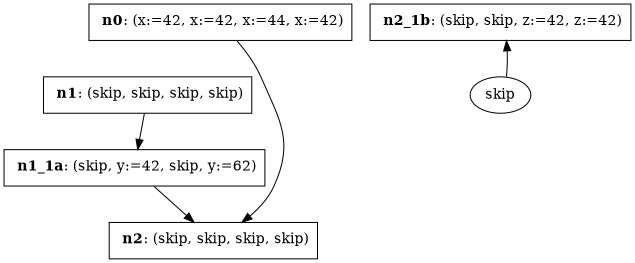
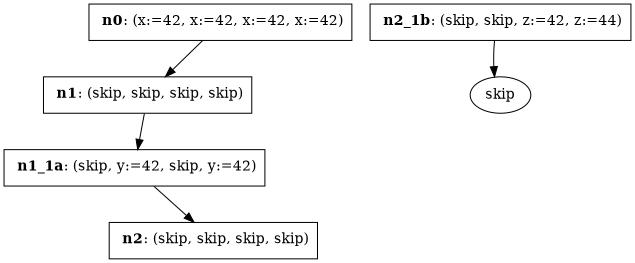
(234, 21) -> (234, 21)
(527, 21) -> (527, 21)
(507, 64) -> (494, 54)
(281, 128) -> (188, 55)
(160, 166) -> (160, 166)
